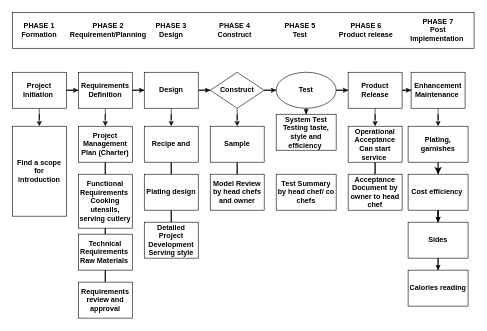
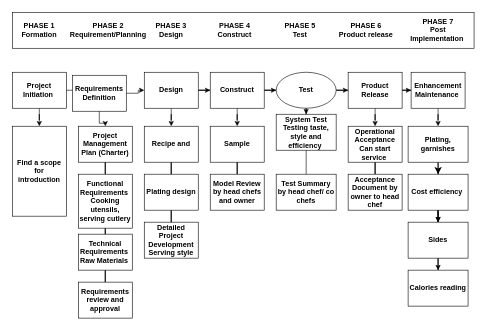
(105, 90) -> (99, 93)
(237, 90) -> (237, 90)
none -> (306, 162)
